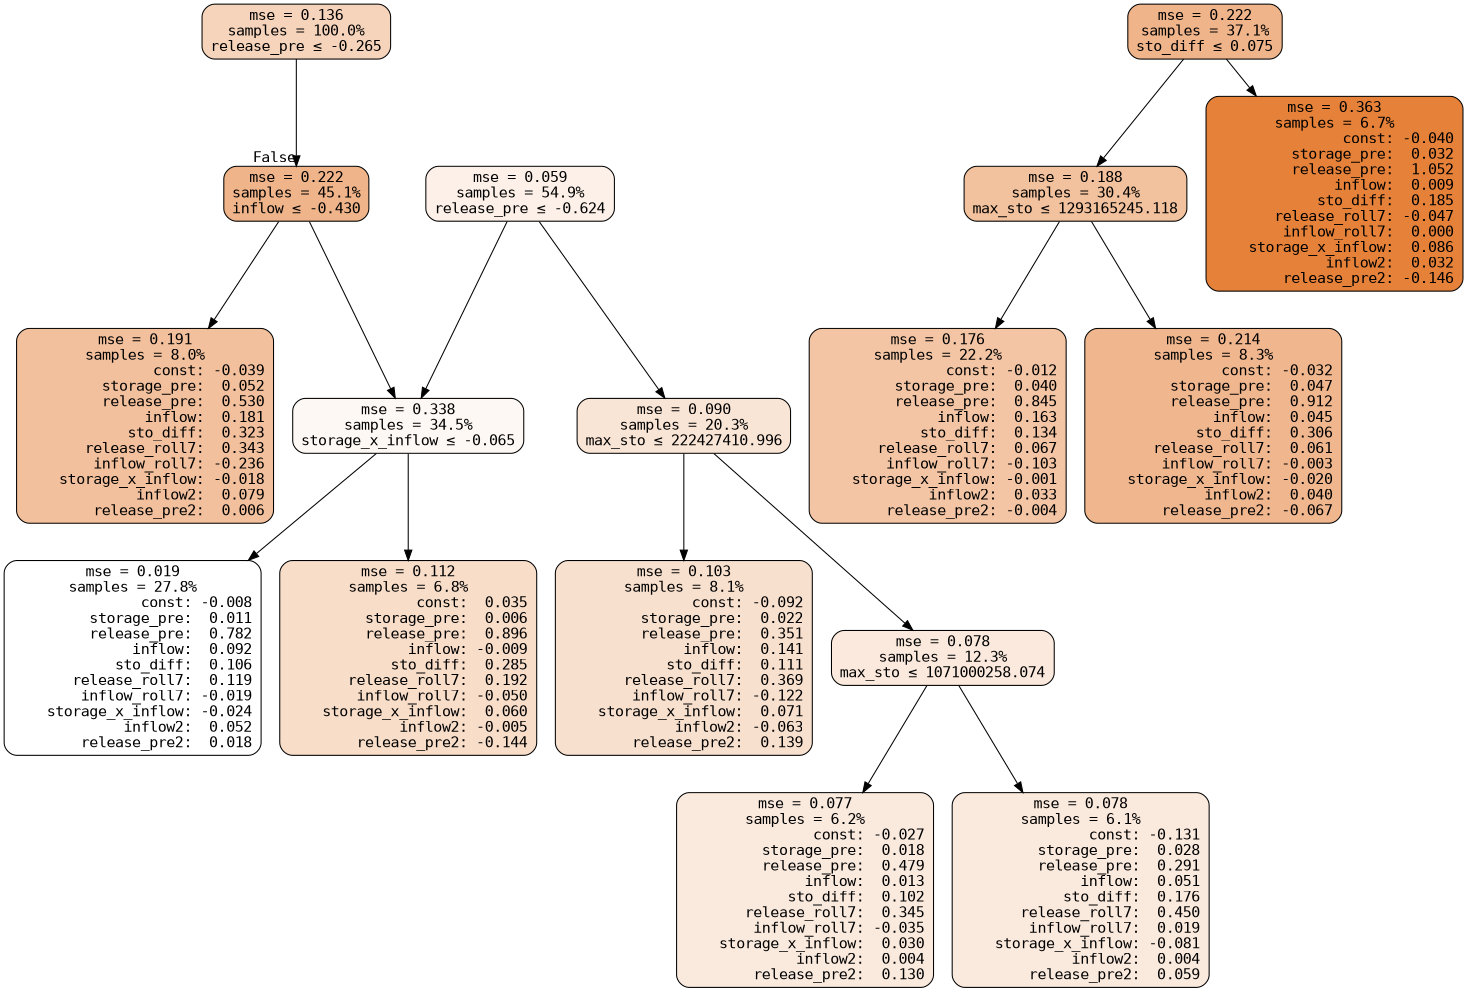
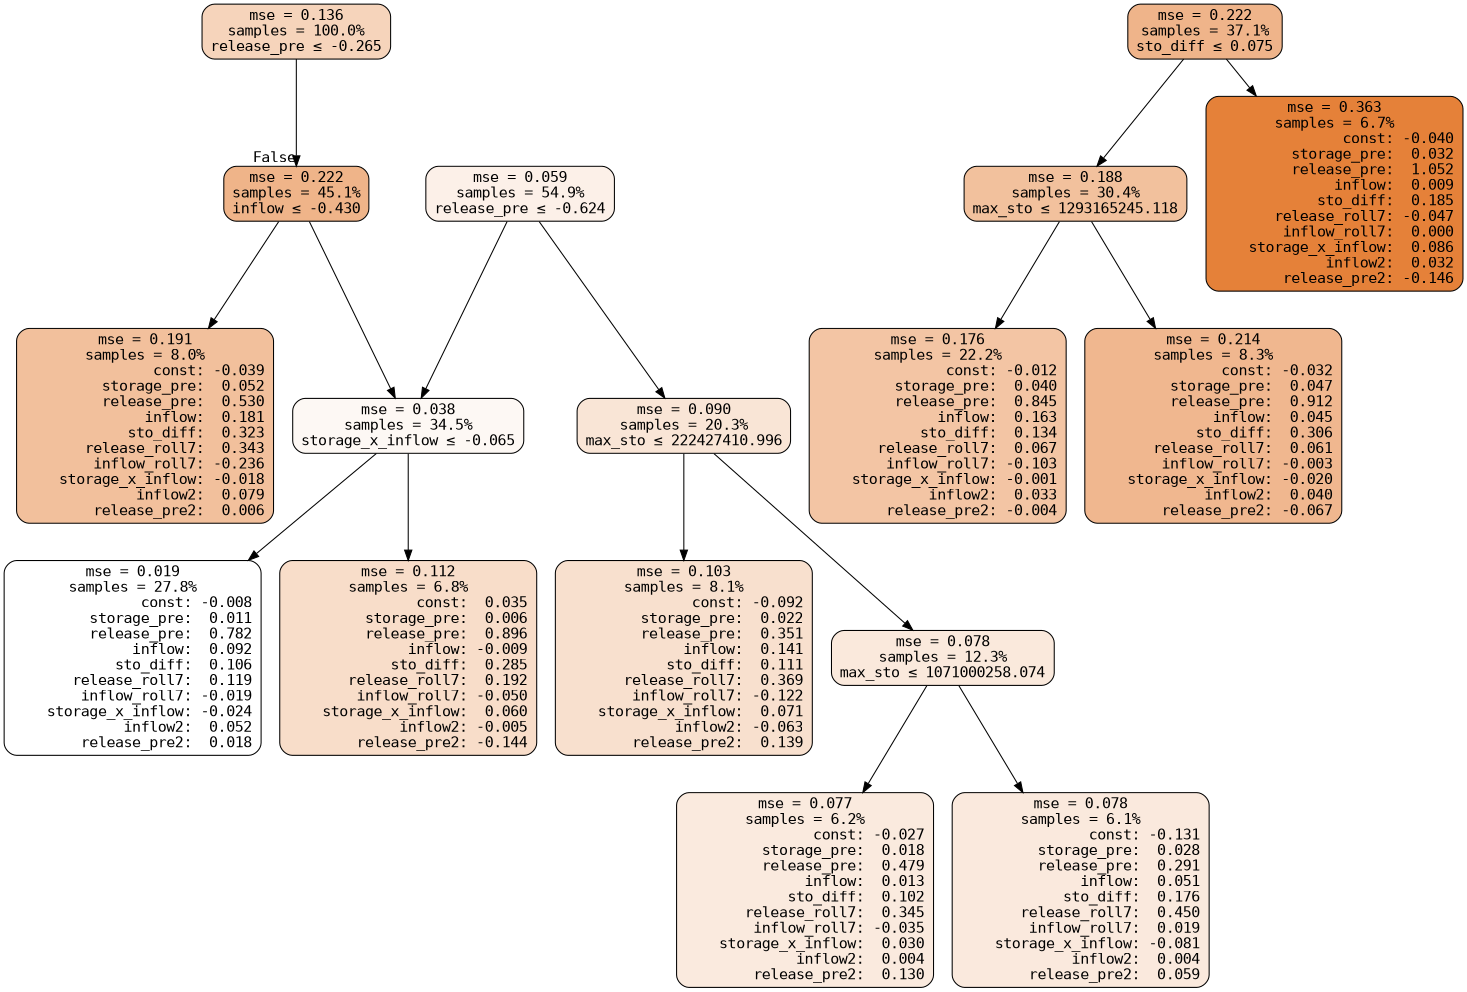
(408, 426) -> (408, 426)
